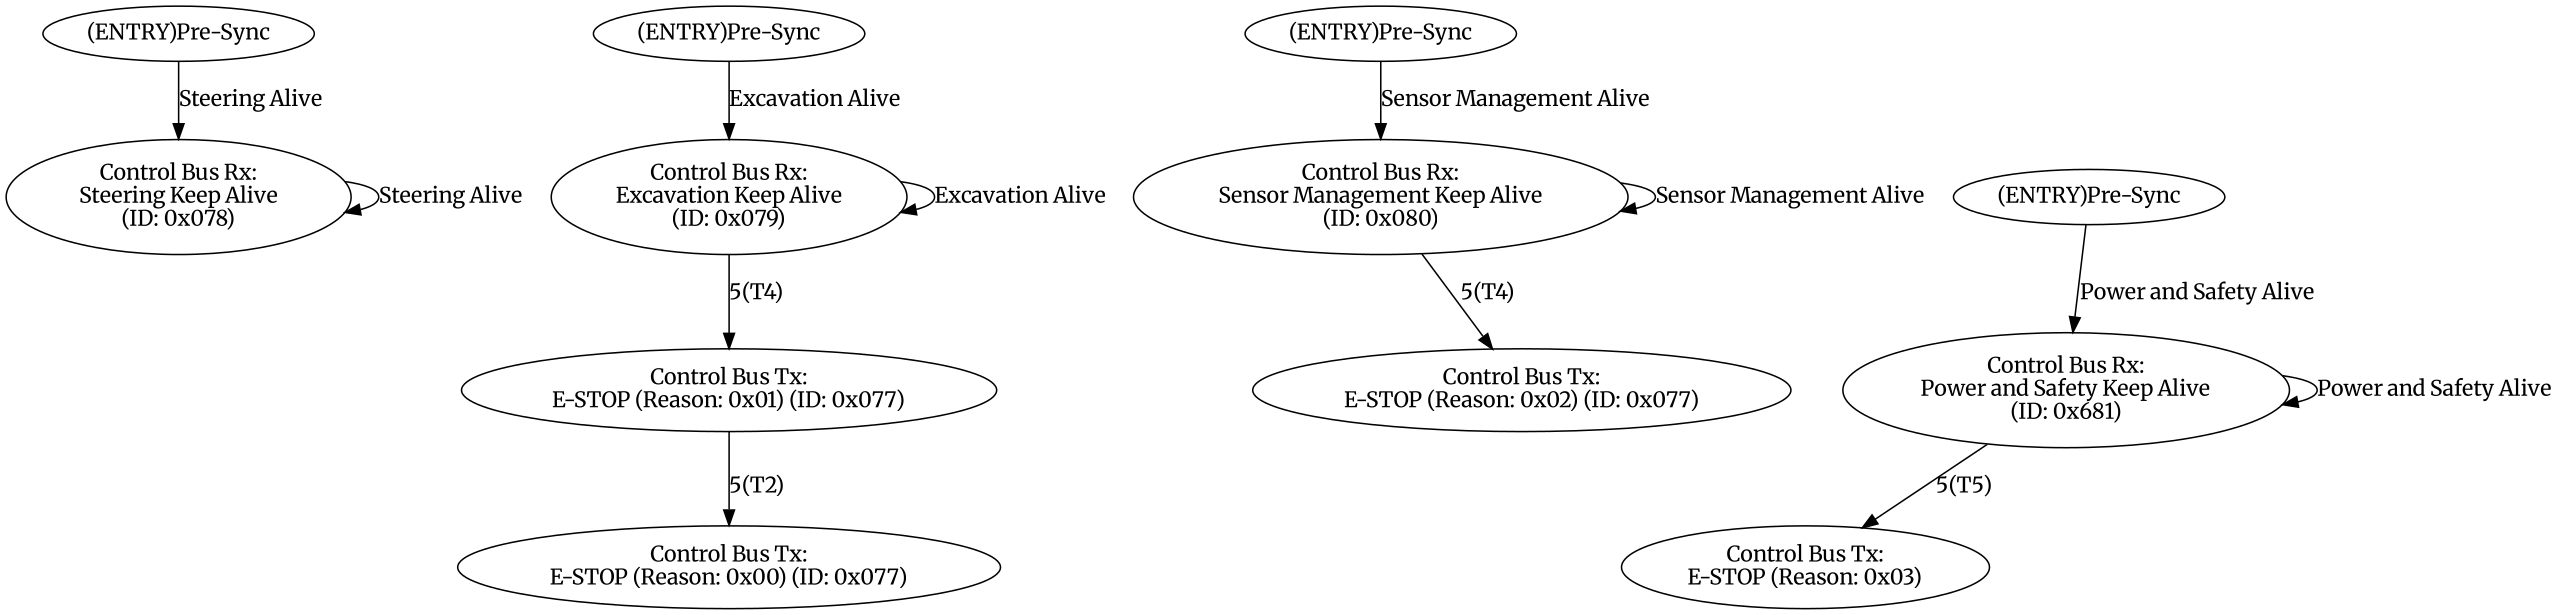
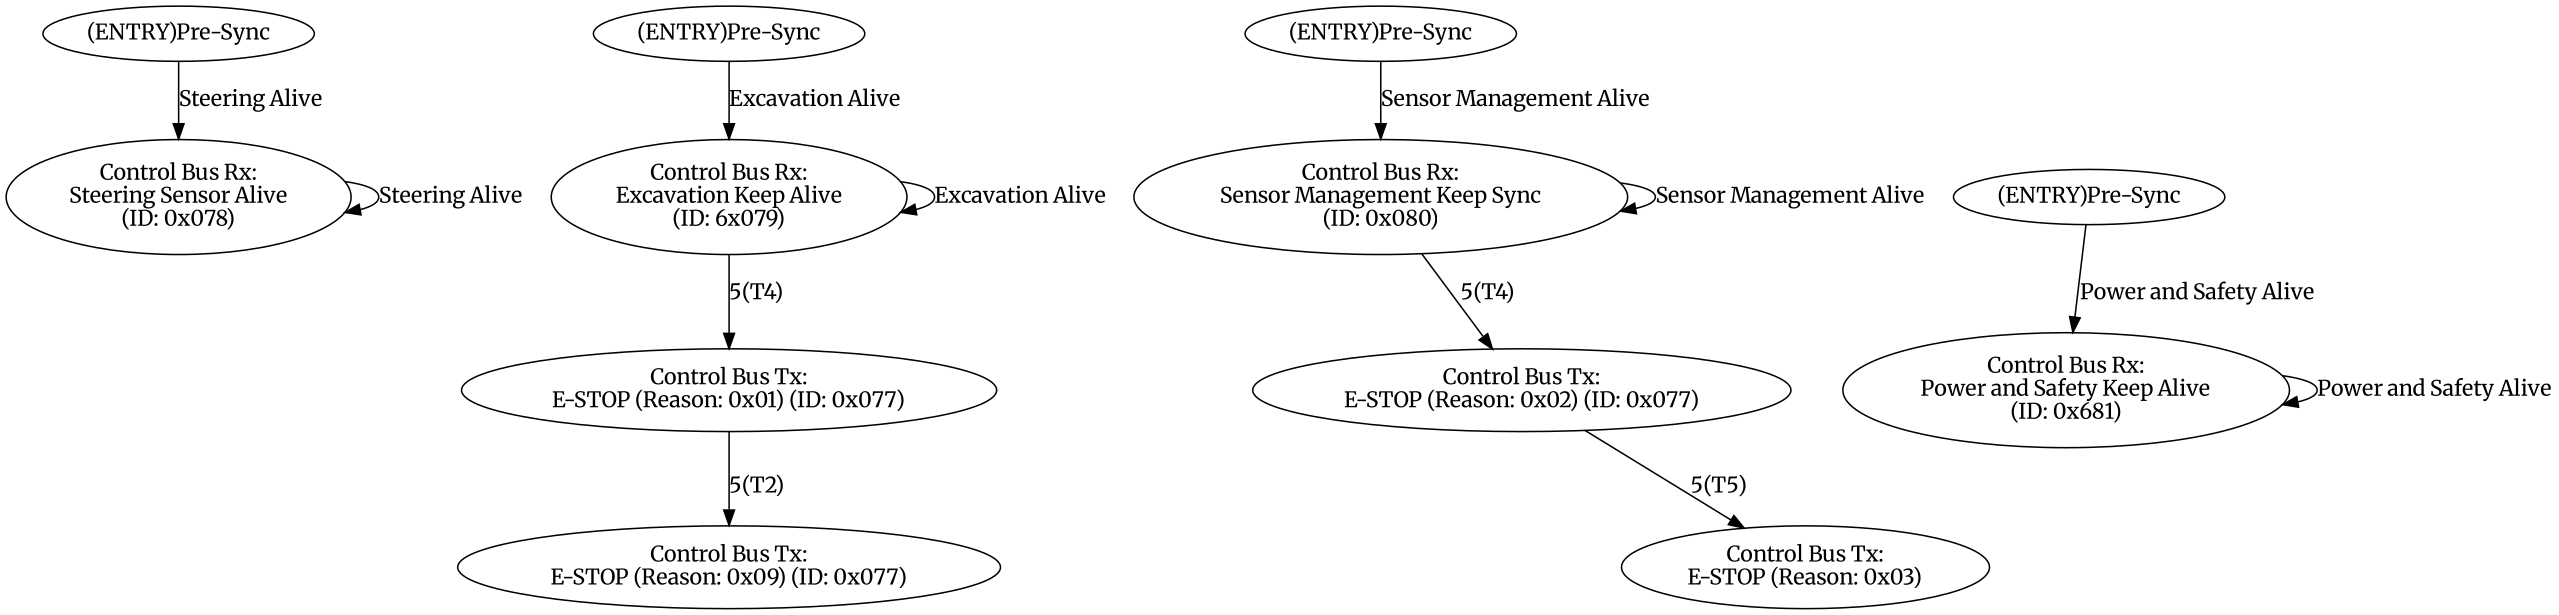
(179, 197) -> (179, 197)
(729, 197) -> (729, 197)
(1381, 197) -> (1381, 197)
(1931, 482) -> (1658, 475)
(729, 567) -> (729, 567)
